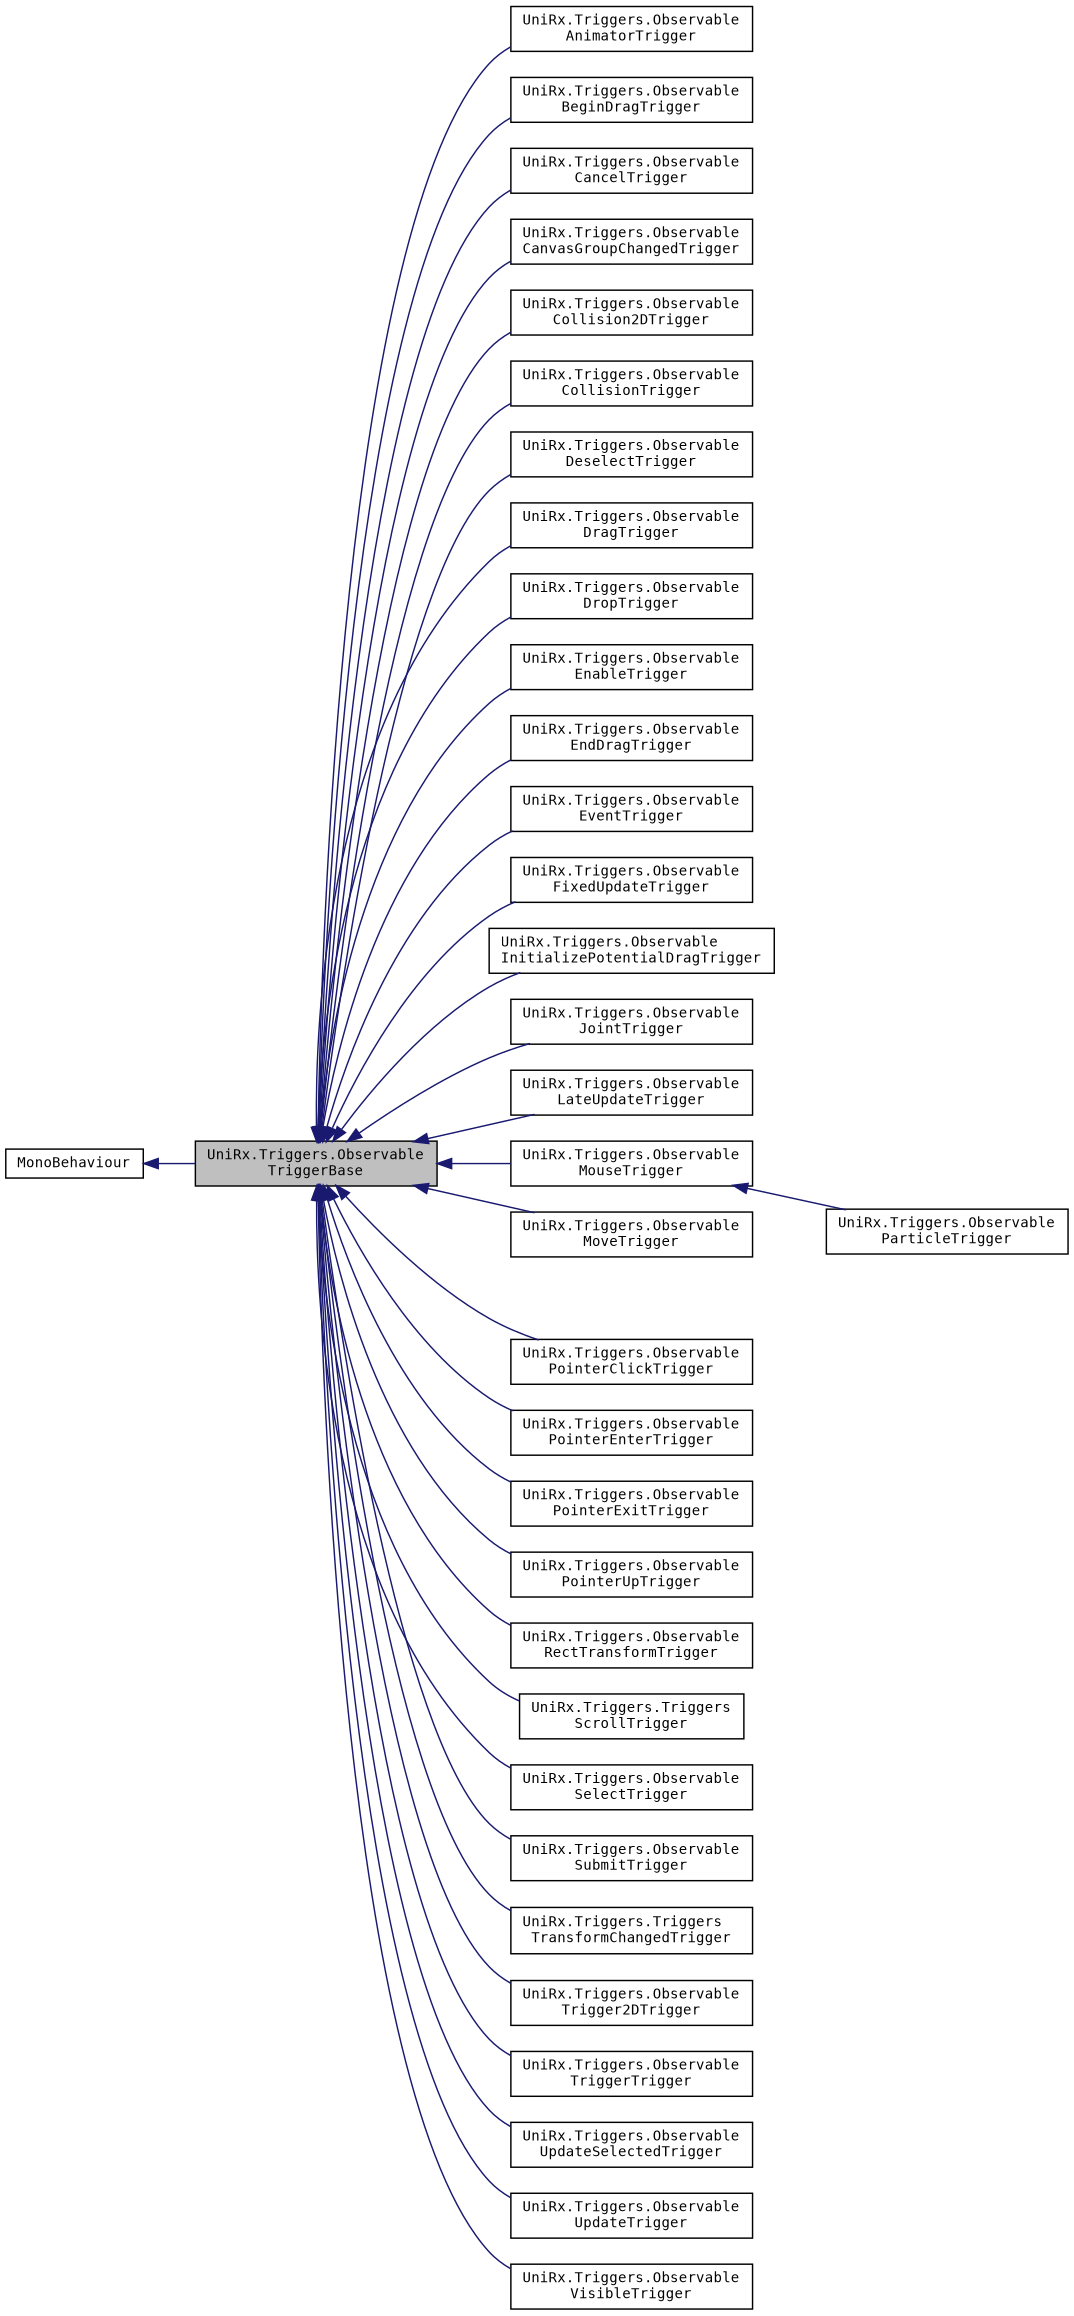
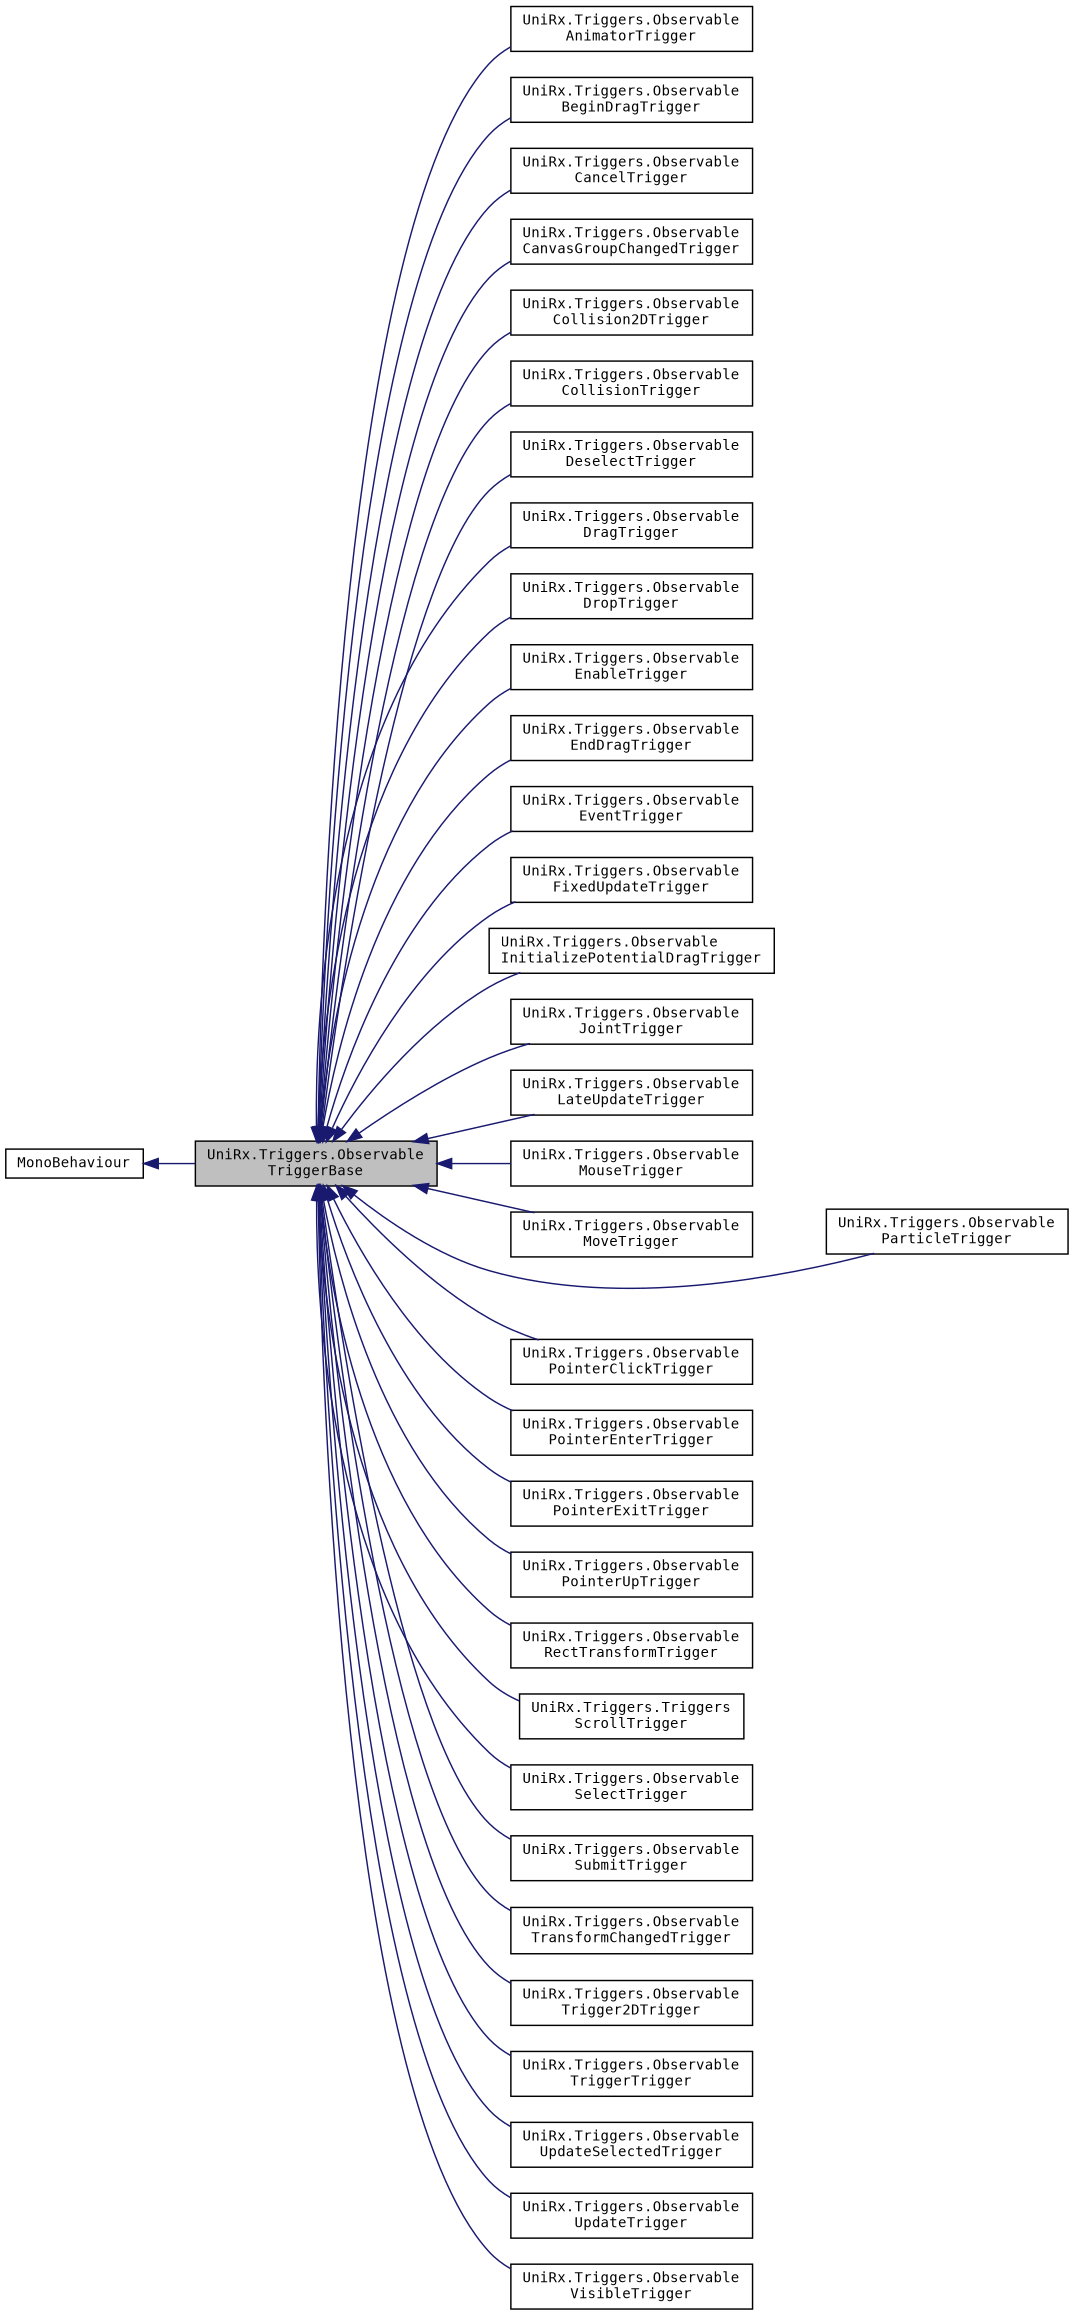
(796, 1199) -> (605, 1288)
(632, 1931) -> (632, 1931)
